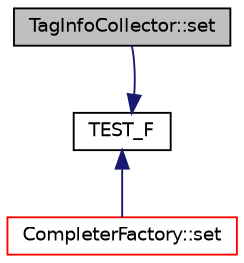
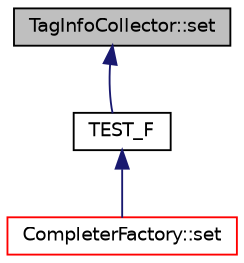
(135, 70) -> (110, 89)
